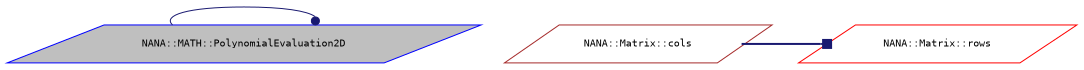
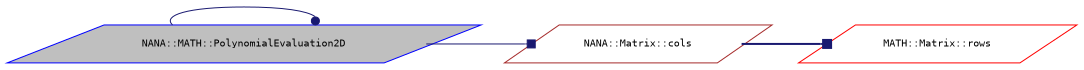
none -> (476, 44)
(938, 44) -> (938, 44)
